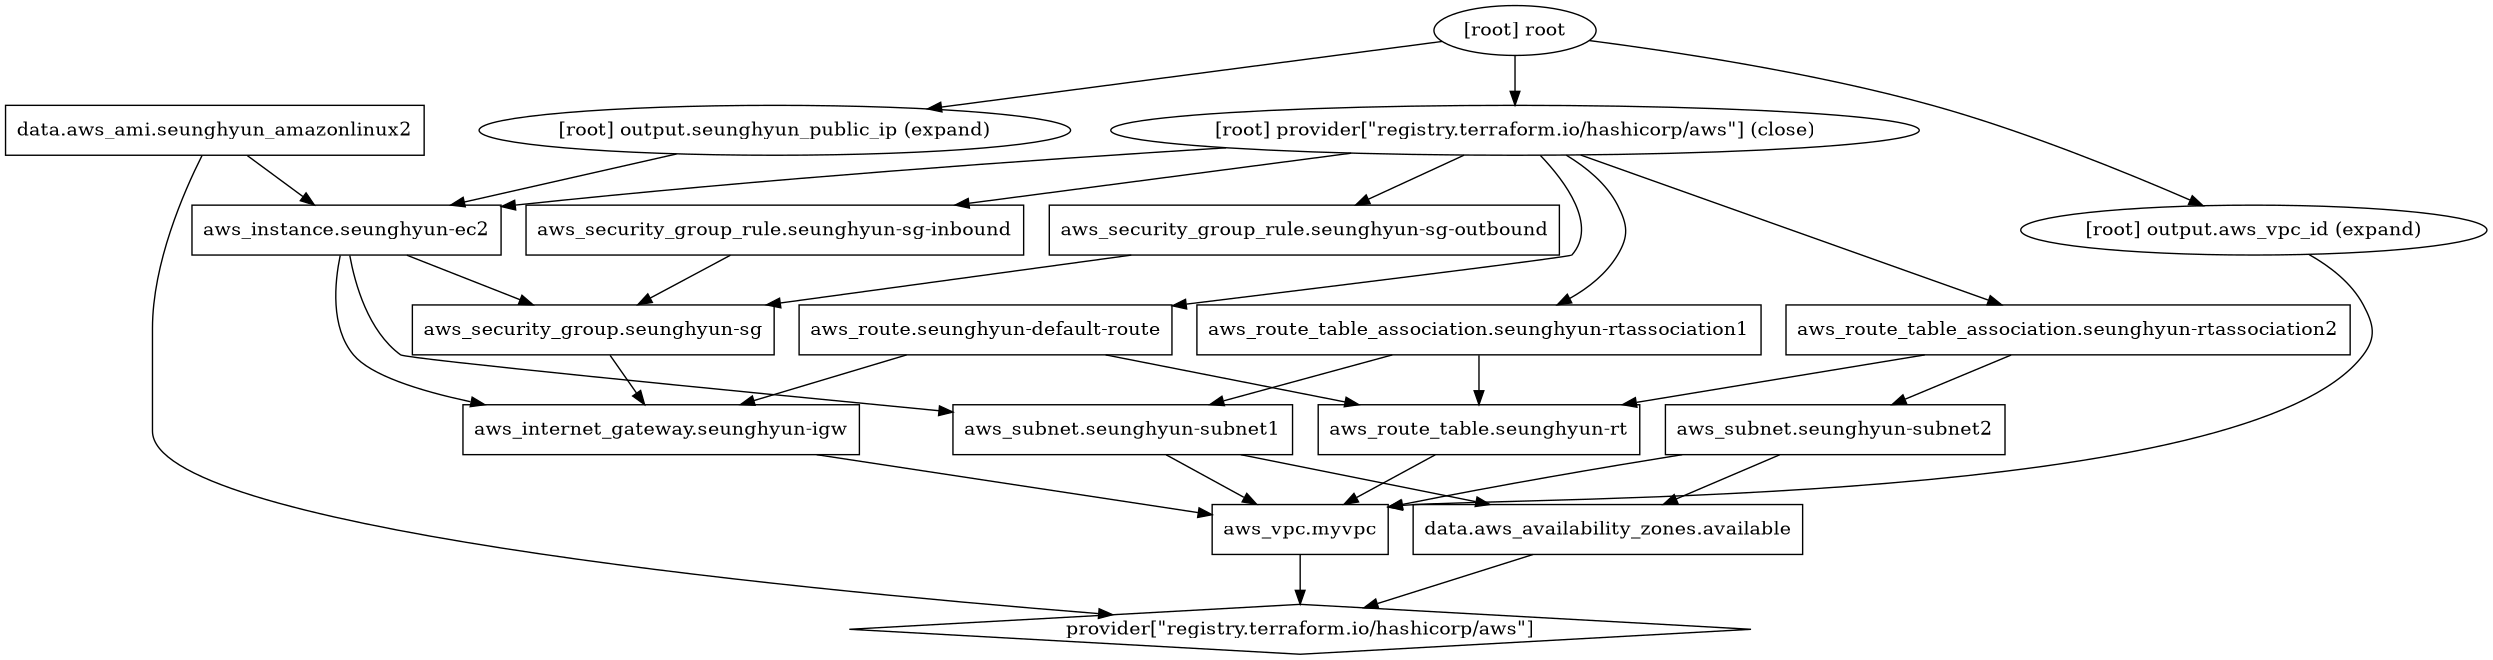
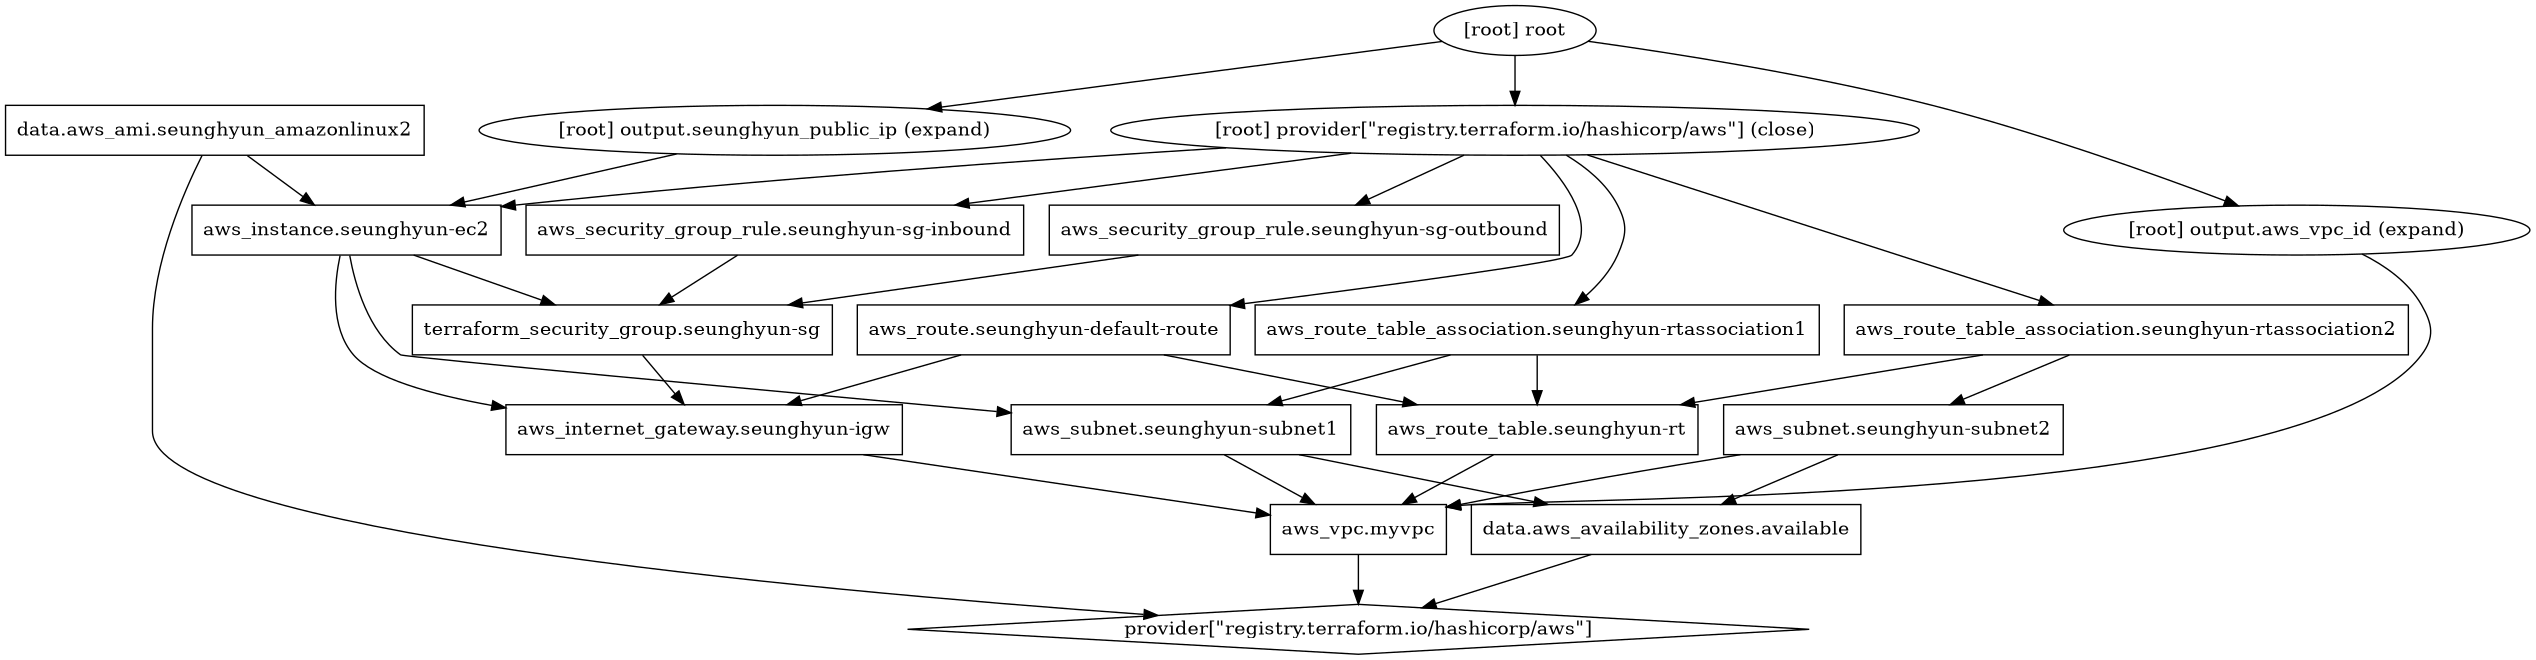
(593, 330) -> (622, 330)
